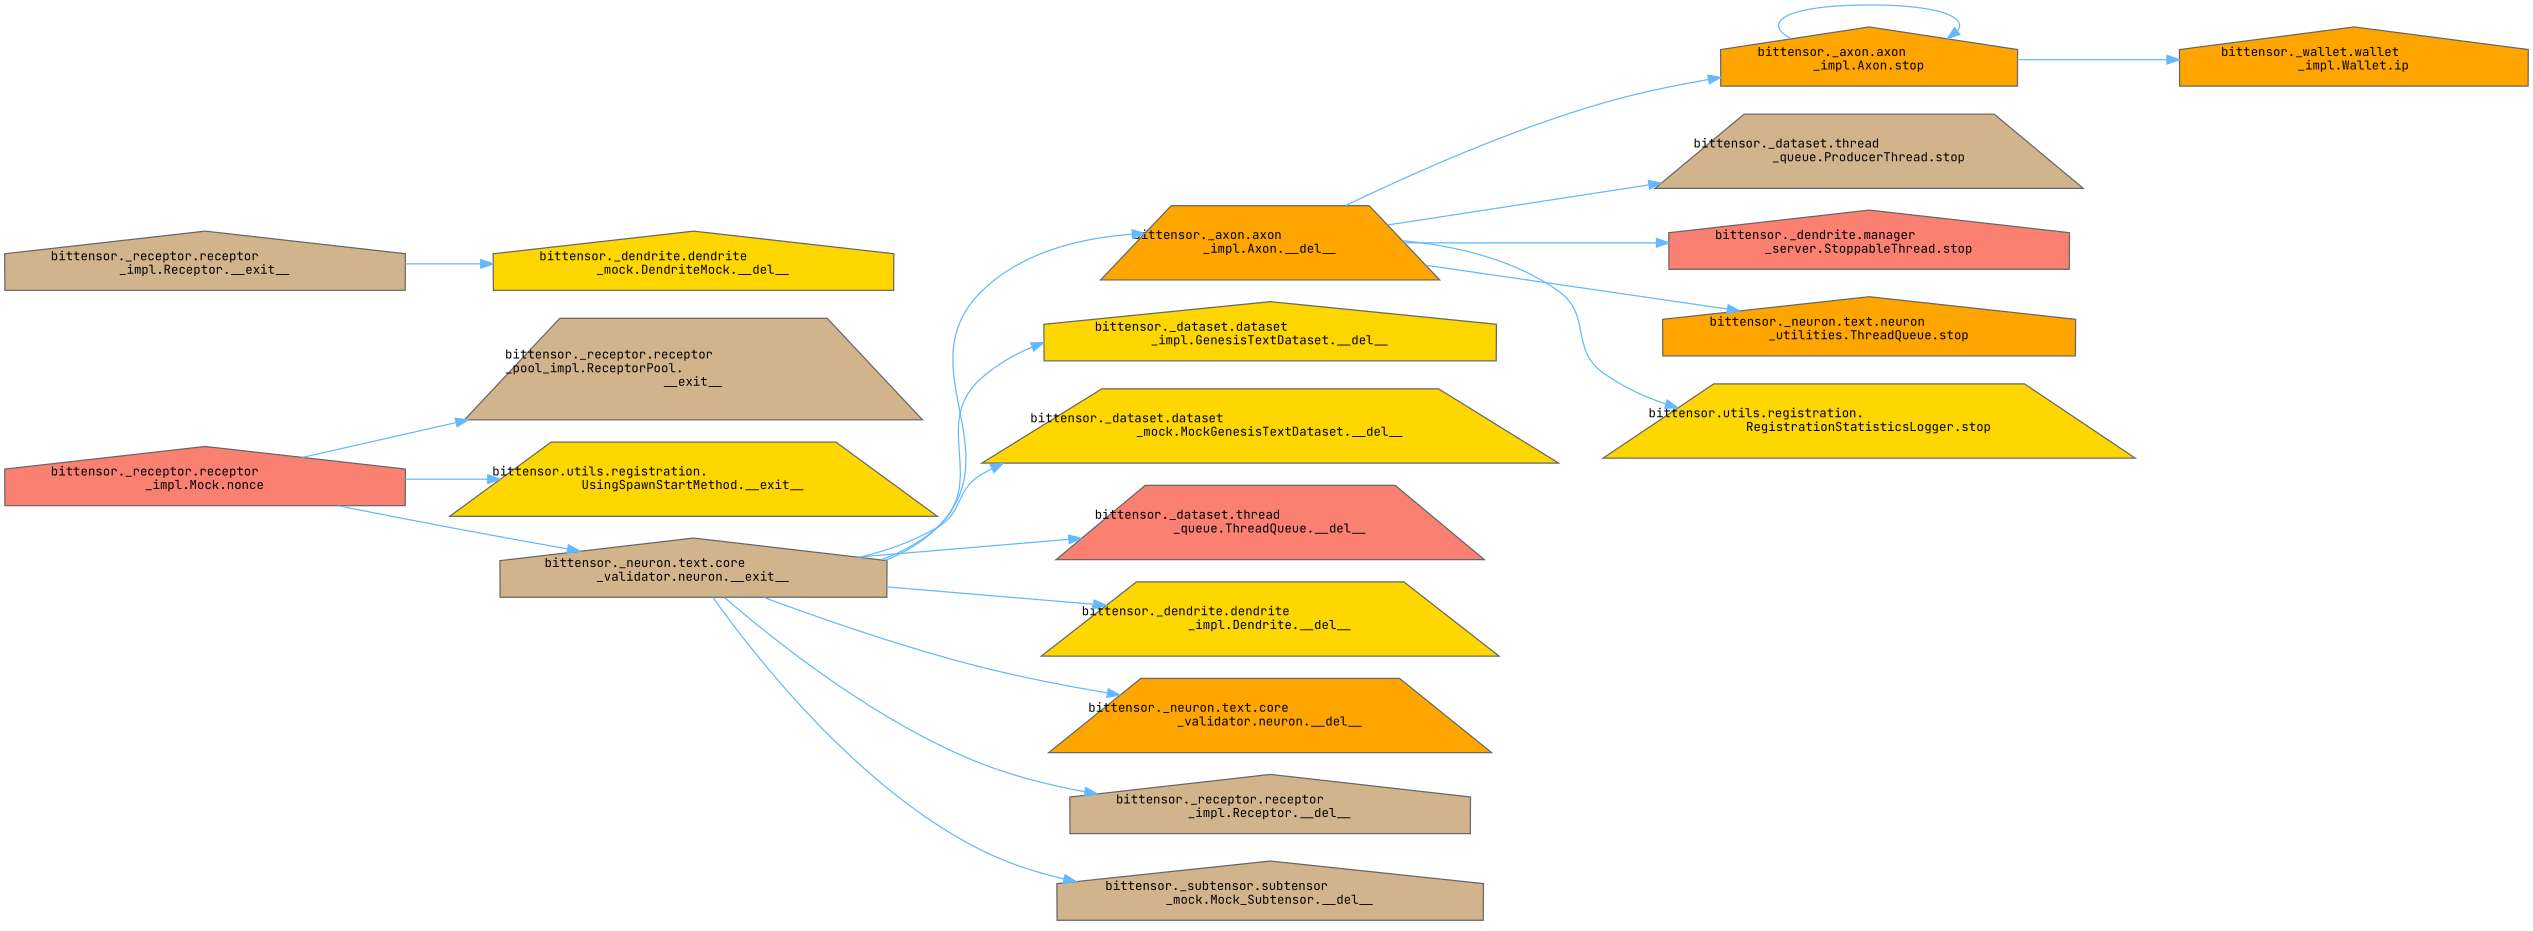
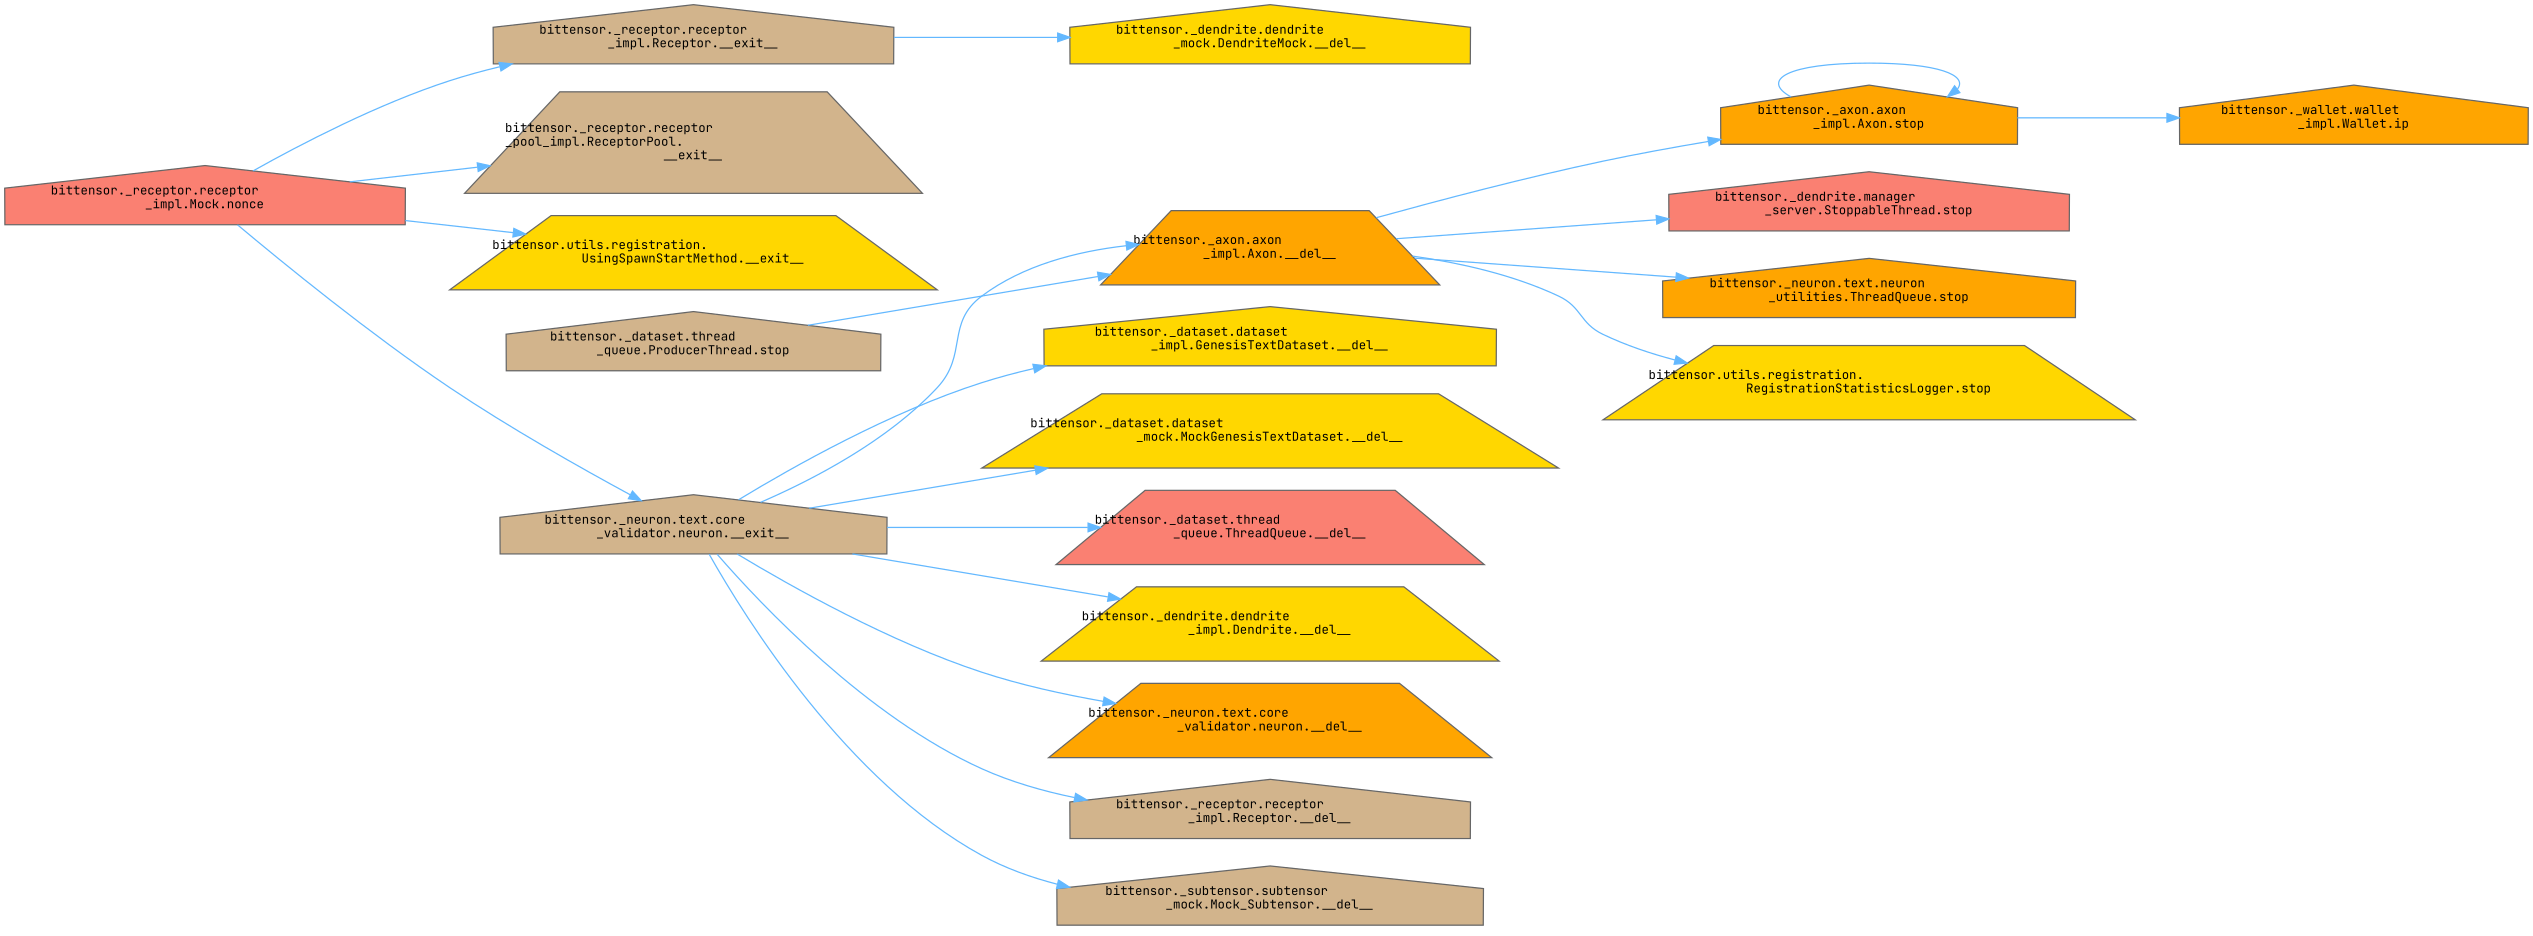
none -> (373, 110)
(1869, 151) -> (693, 344)
(1518, 205) -> (953, 301)
